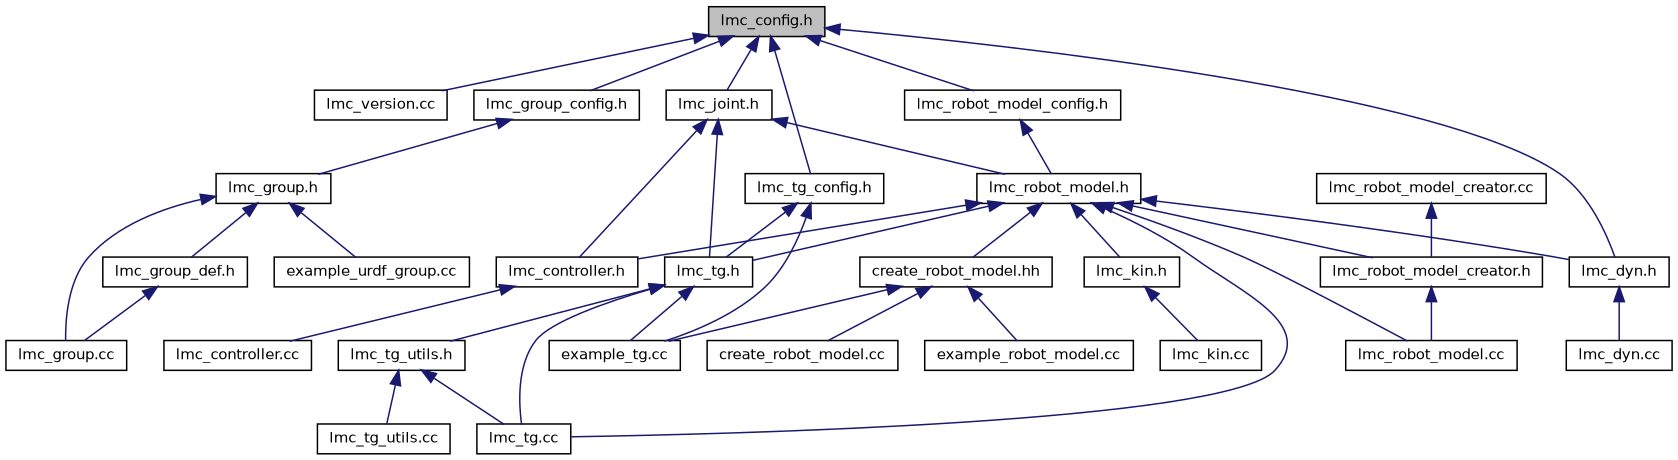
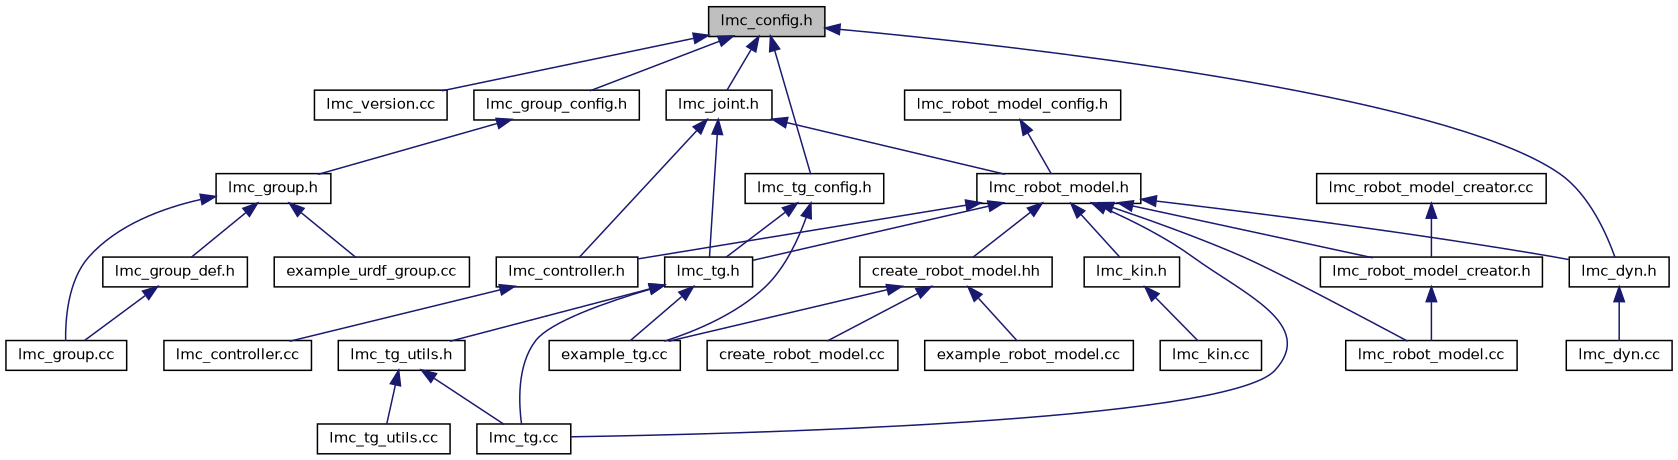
(897, 66) -> none
